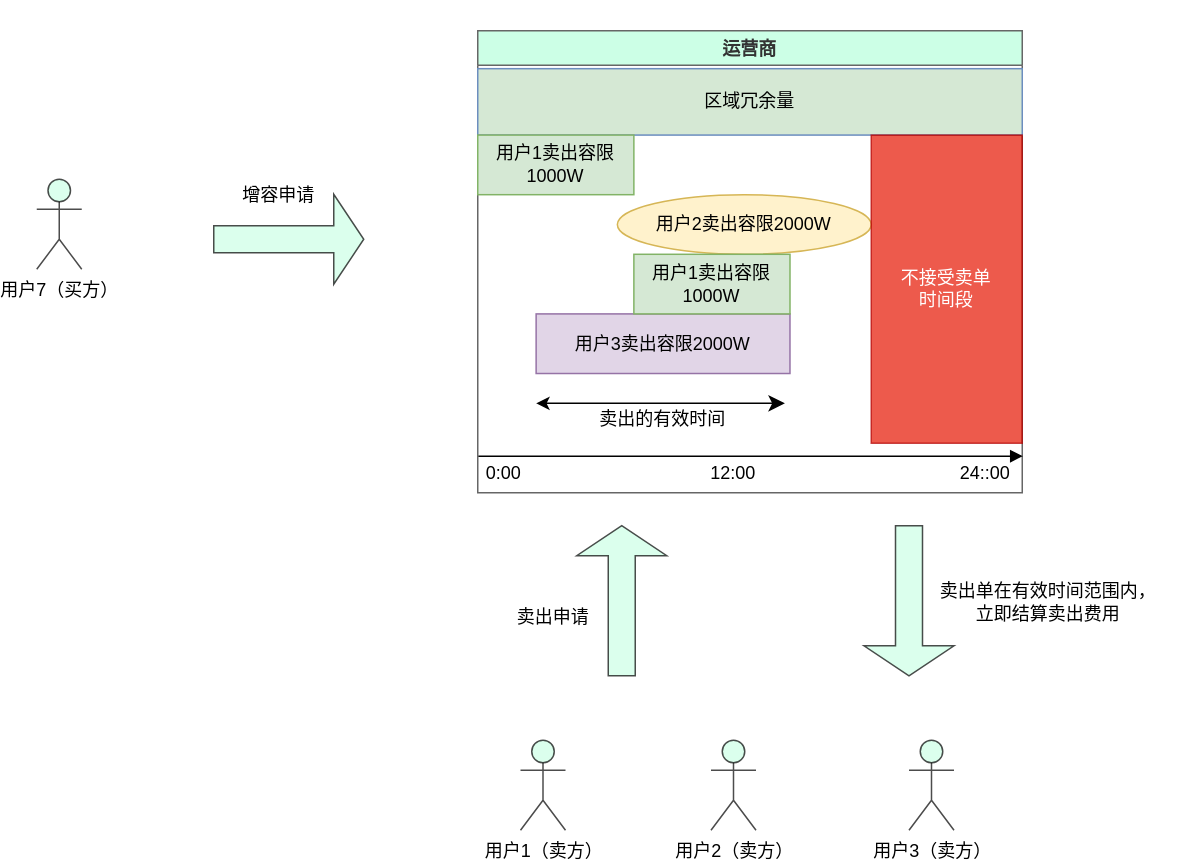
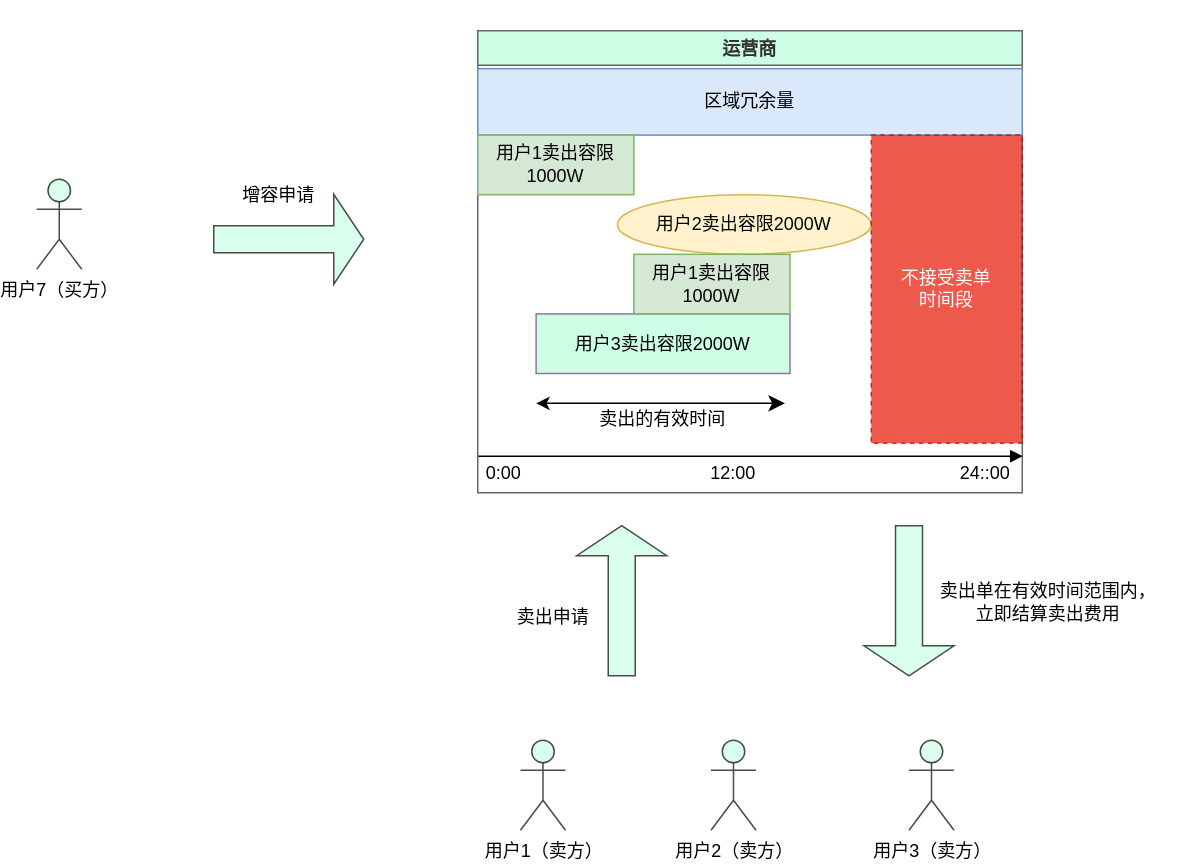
(750, 102) -> (750, 102)
(947, 289) -> (947, 289)
(663, 344) -> (663, 344)
